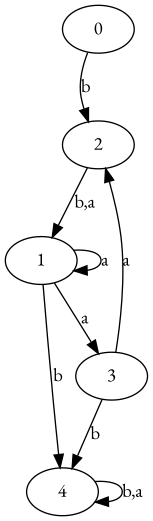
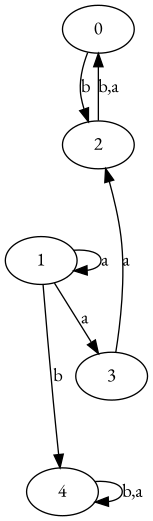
(73, 197) -> (98, 94)
(90, 428) -> none
